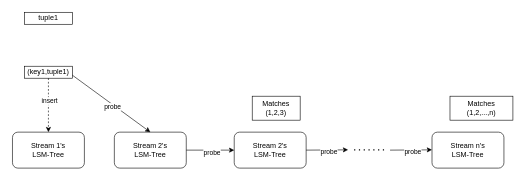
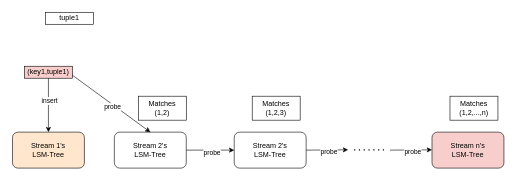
(48, 18) -> (69, 18)
(48, 72) -> (48, 72)
(48, 103) -> (48, 103)
none -> (162, 108)
(482, 108) -> (474, 108)
(48, 150) -> (48, 150)
(468, 150) -> (468, 150)
